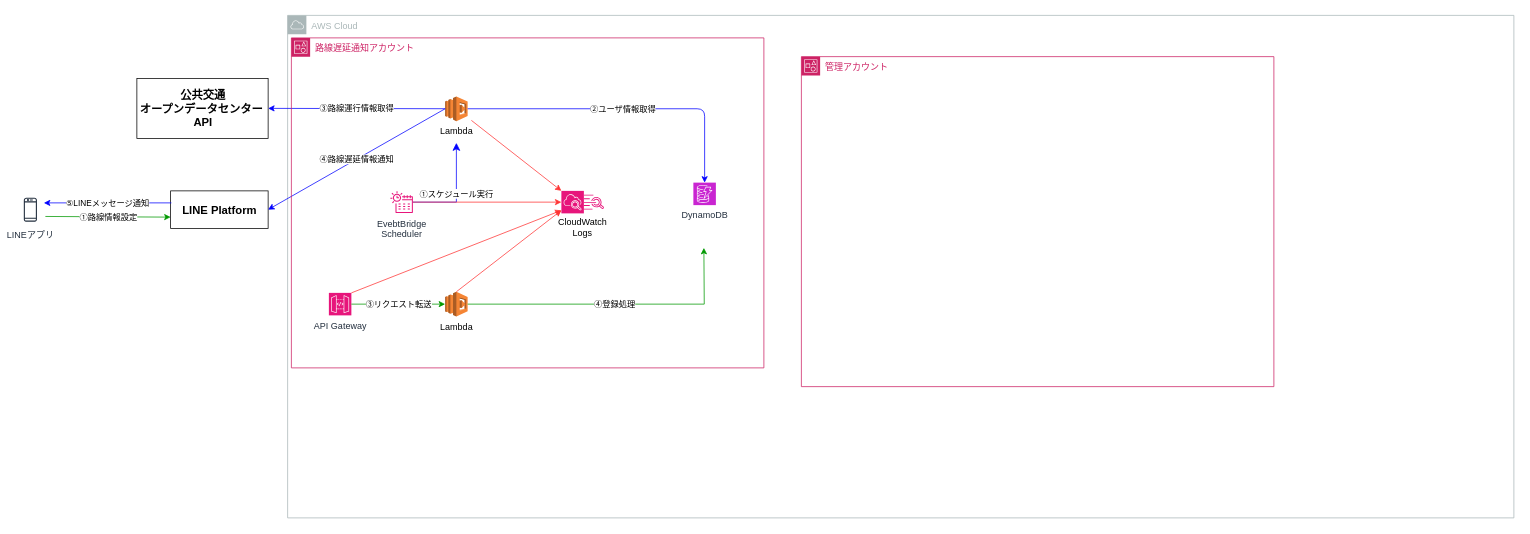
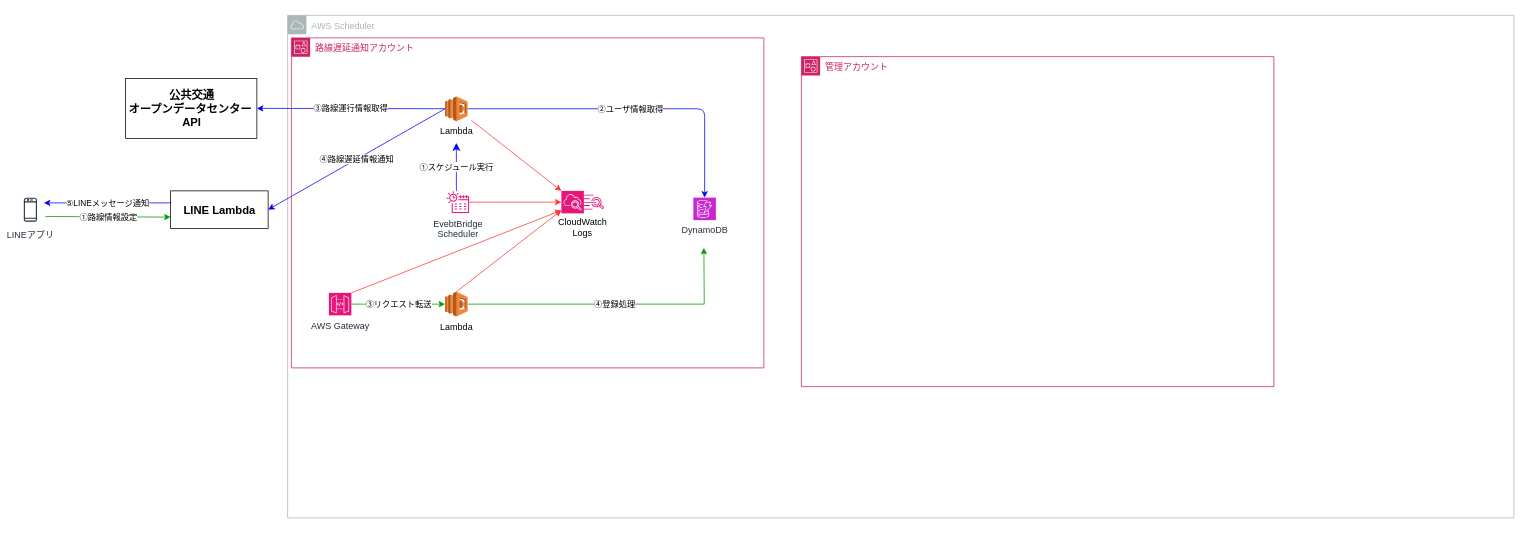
(332, 26) -> (342, 26)
(203, 108) -> (191, 108)
(705, 194) -> (705, 209)
(402, 202) -> (458, 202)
(220, 210) -> (220, 210)
(341, 326) -> (341, 326)
